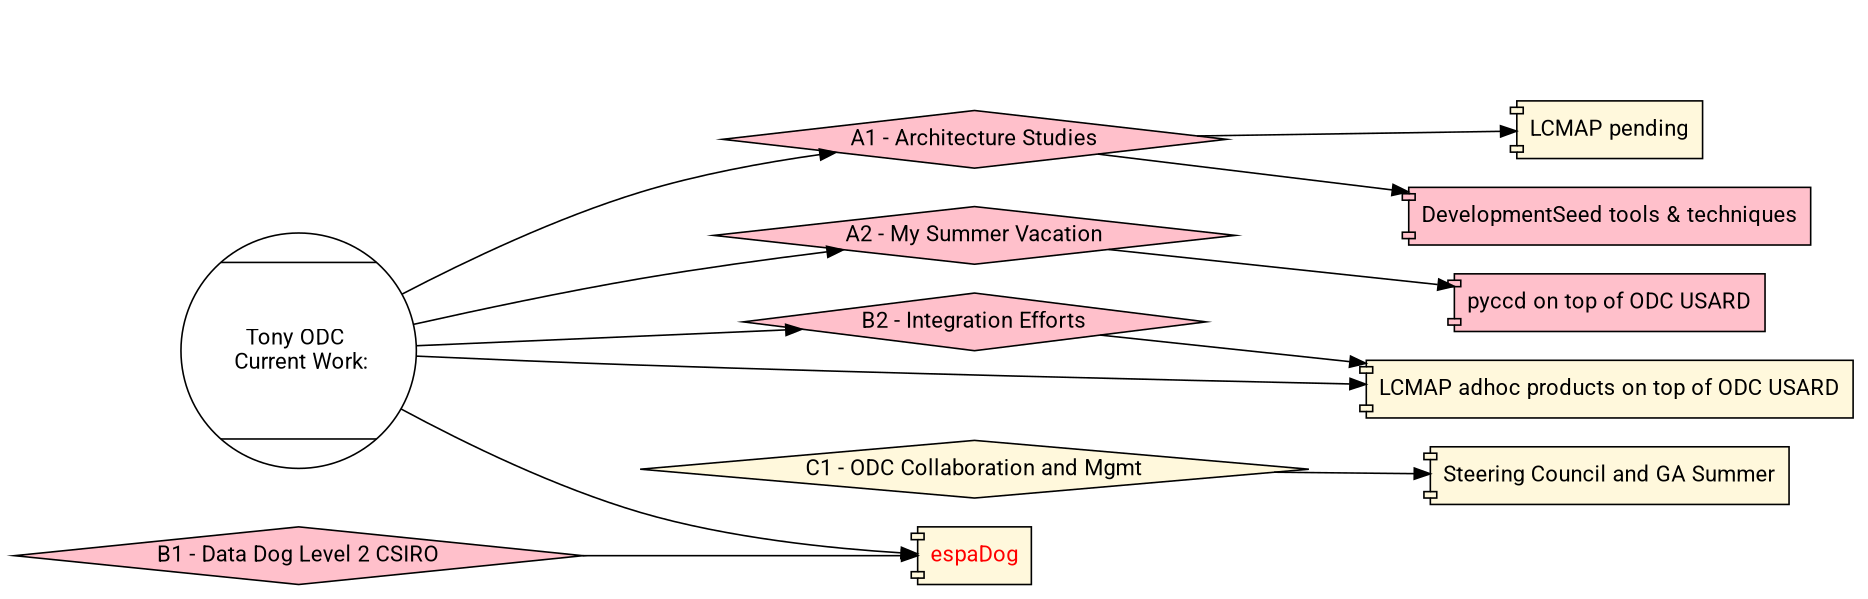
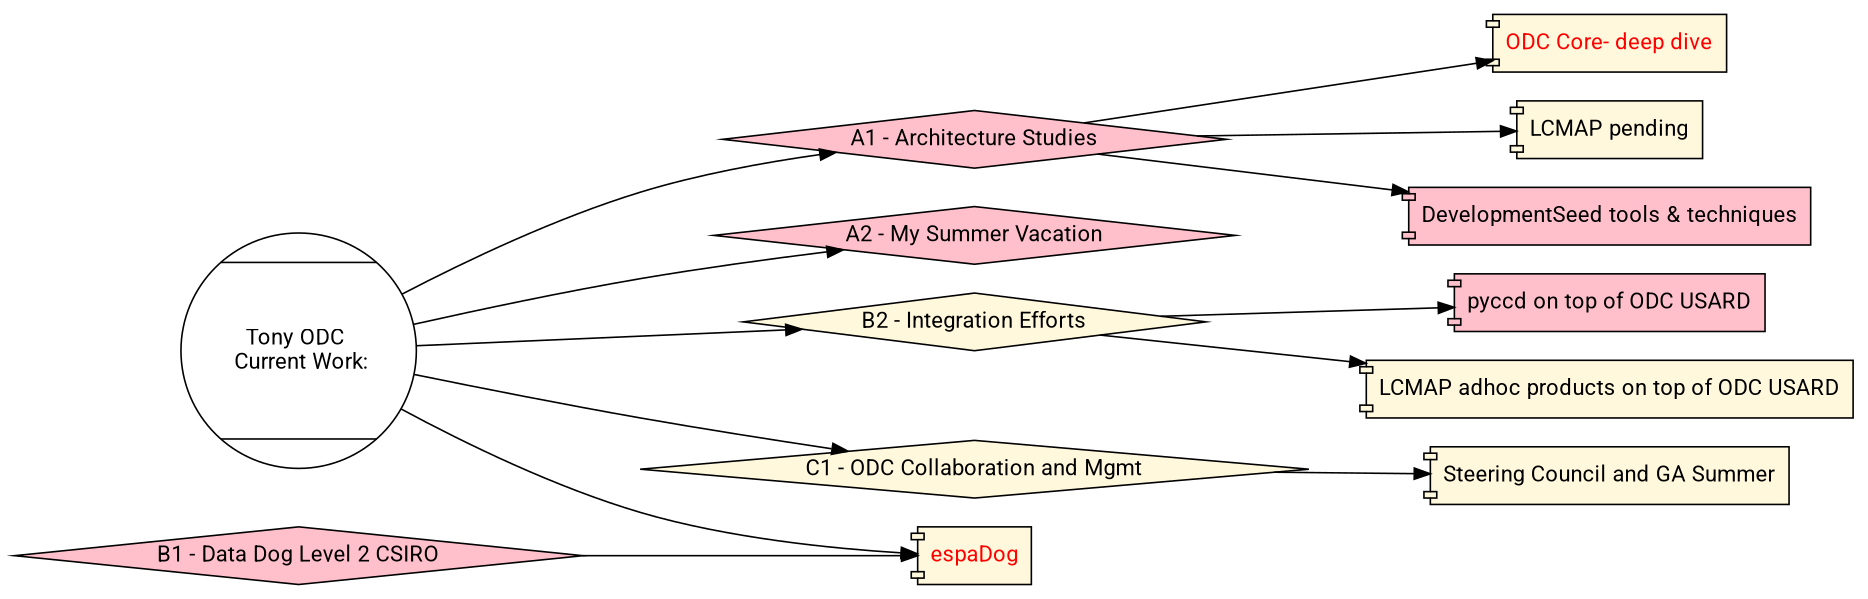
none -> (1610, 43)
(1273, 267) -> (1299, 312)
(975, 322) -> (975, 322)
(883, 373) -> (622, 415)
